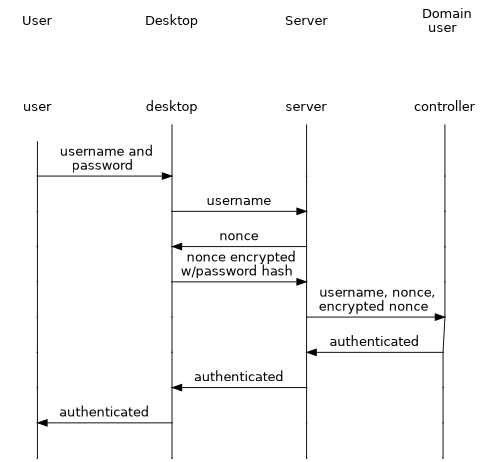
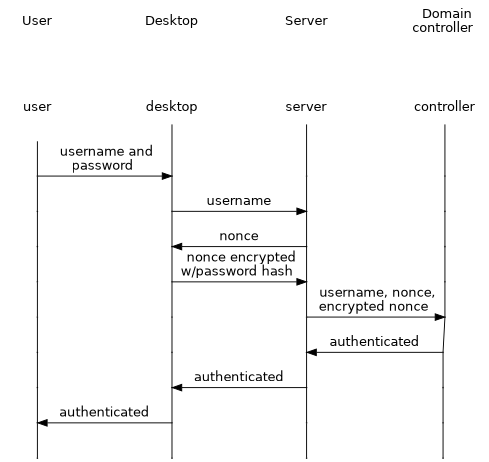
(445, 28) -> (445, 28)
